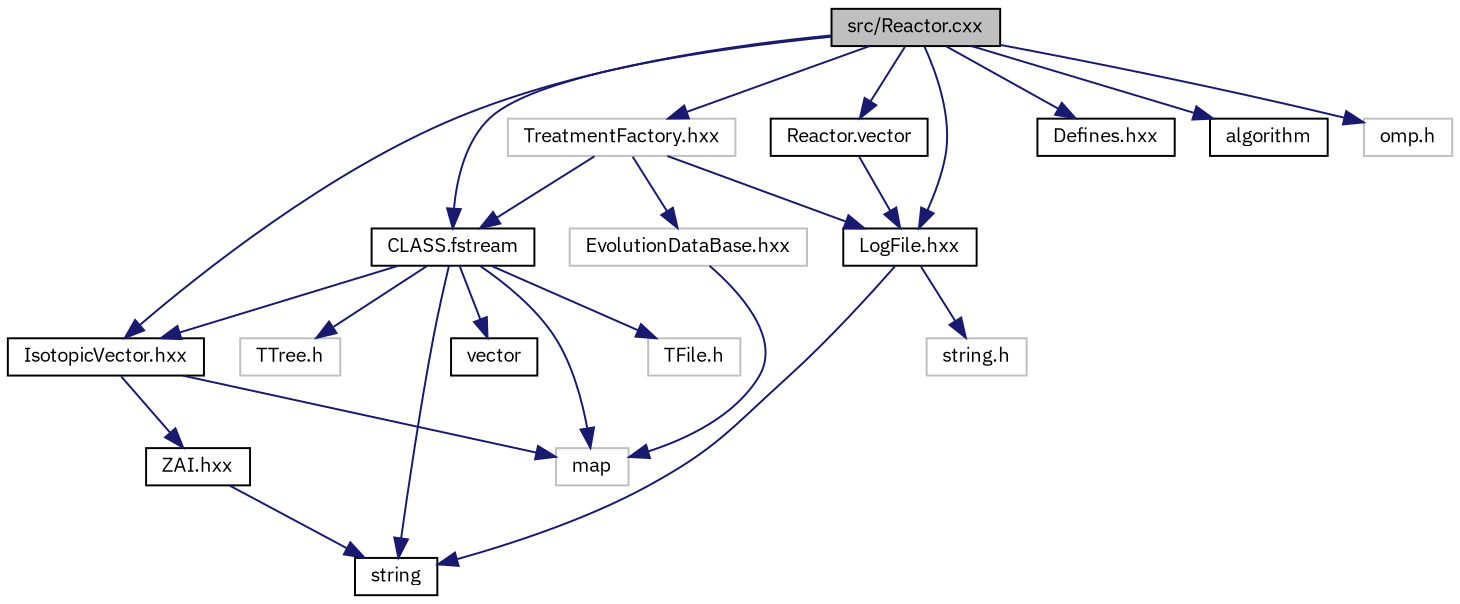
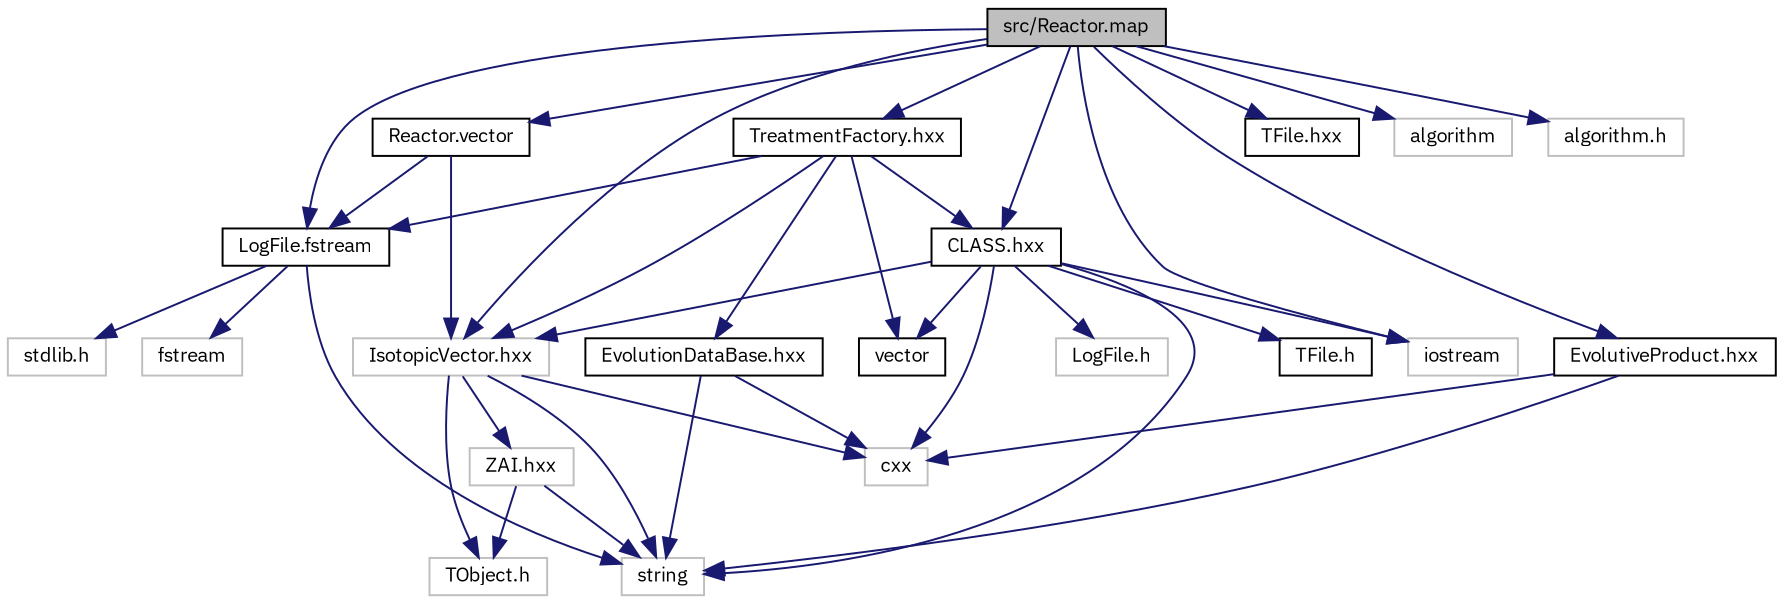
(916, 27) -> (1077, 27)
(622, 137) -> (847, 137)
(1106, 137) -> (1302, 137)
(1269, 137) -> (1453, 137)
(1408, 137) -> (1616, 137)
none -> (451, 237)
none -> (872, 237)
(453, 247) -> (996, 247)
(688, 247) -> (704, 357)
(910, 247) -> (306, 247)
none -> (672, 253)
(106, 357) -> (451, 357)
none -> (192, 357)
(290, 357) -> (1112, 357)
(694, 357) -> (1326, 357)
(977, 357) -> (57, 357)
none -> (1463, 357)
none -> (1665, 357)
none -> (584, 441)
none -> (685, 457)
(198, 467) -> (522, 467)
(592, 467) -> (896, 467)
(396, 577) -> (663, 577)
none -> (488, 577)
